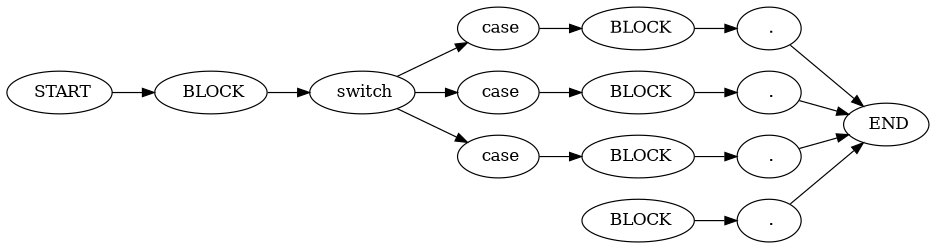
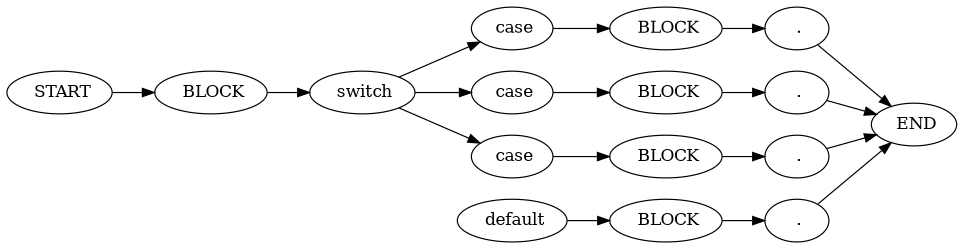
none -> (512, 221)
